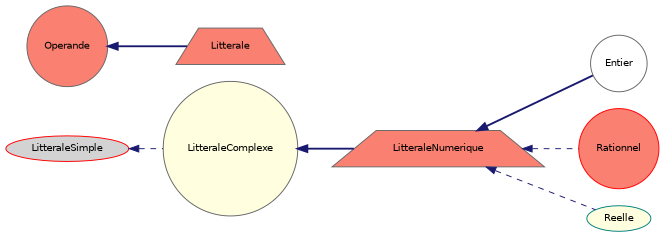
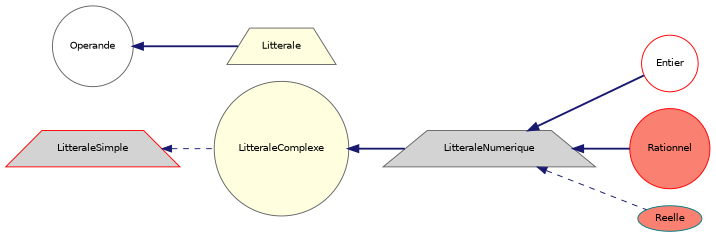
(67, 46) -> (93, 46)
(230, 46) -> (281, 46)
(619, 63) -> (670, 63)
(67, 149) -> (93, 149)
(438, 149) -> (489, 149)
(556, 149) -> (607, 149)
(619, 219) -> (670, 219)
